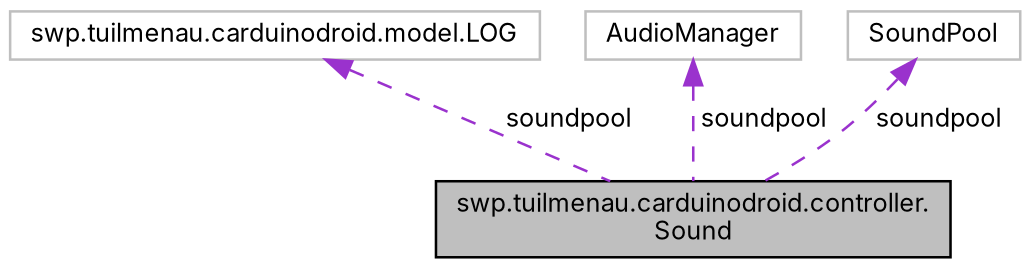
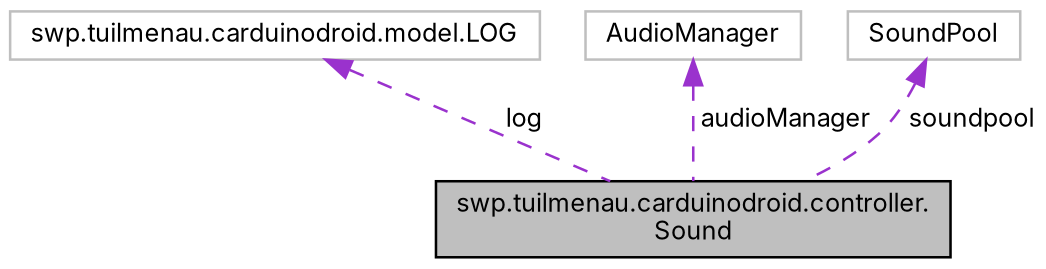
(565, 120) -> (521, 120)
(760, 120) -> (782, 120)
